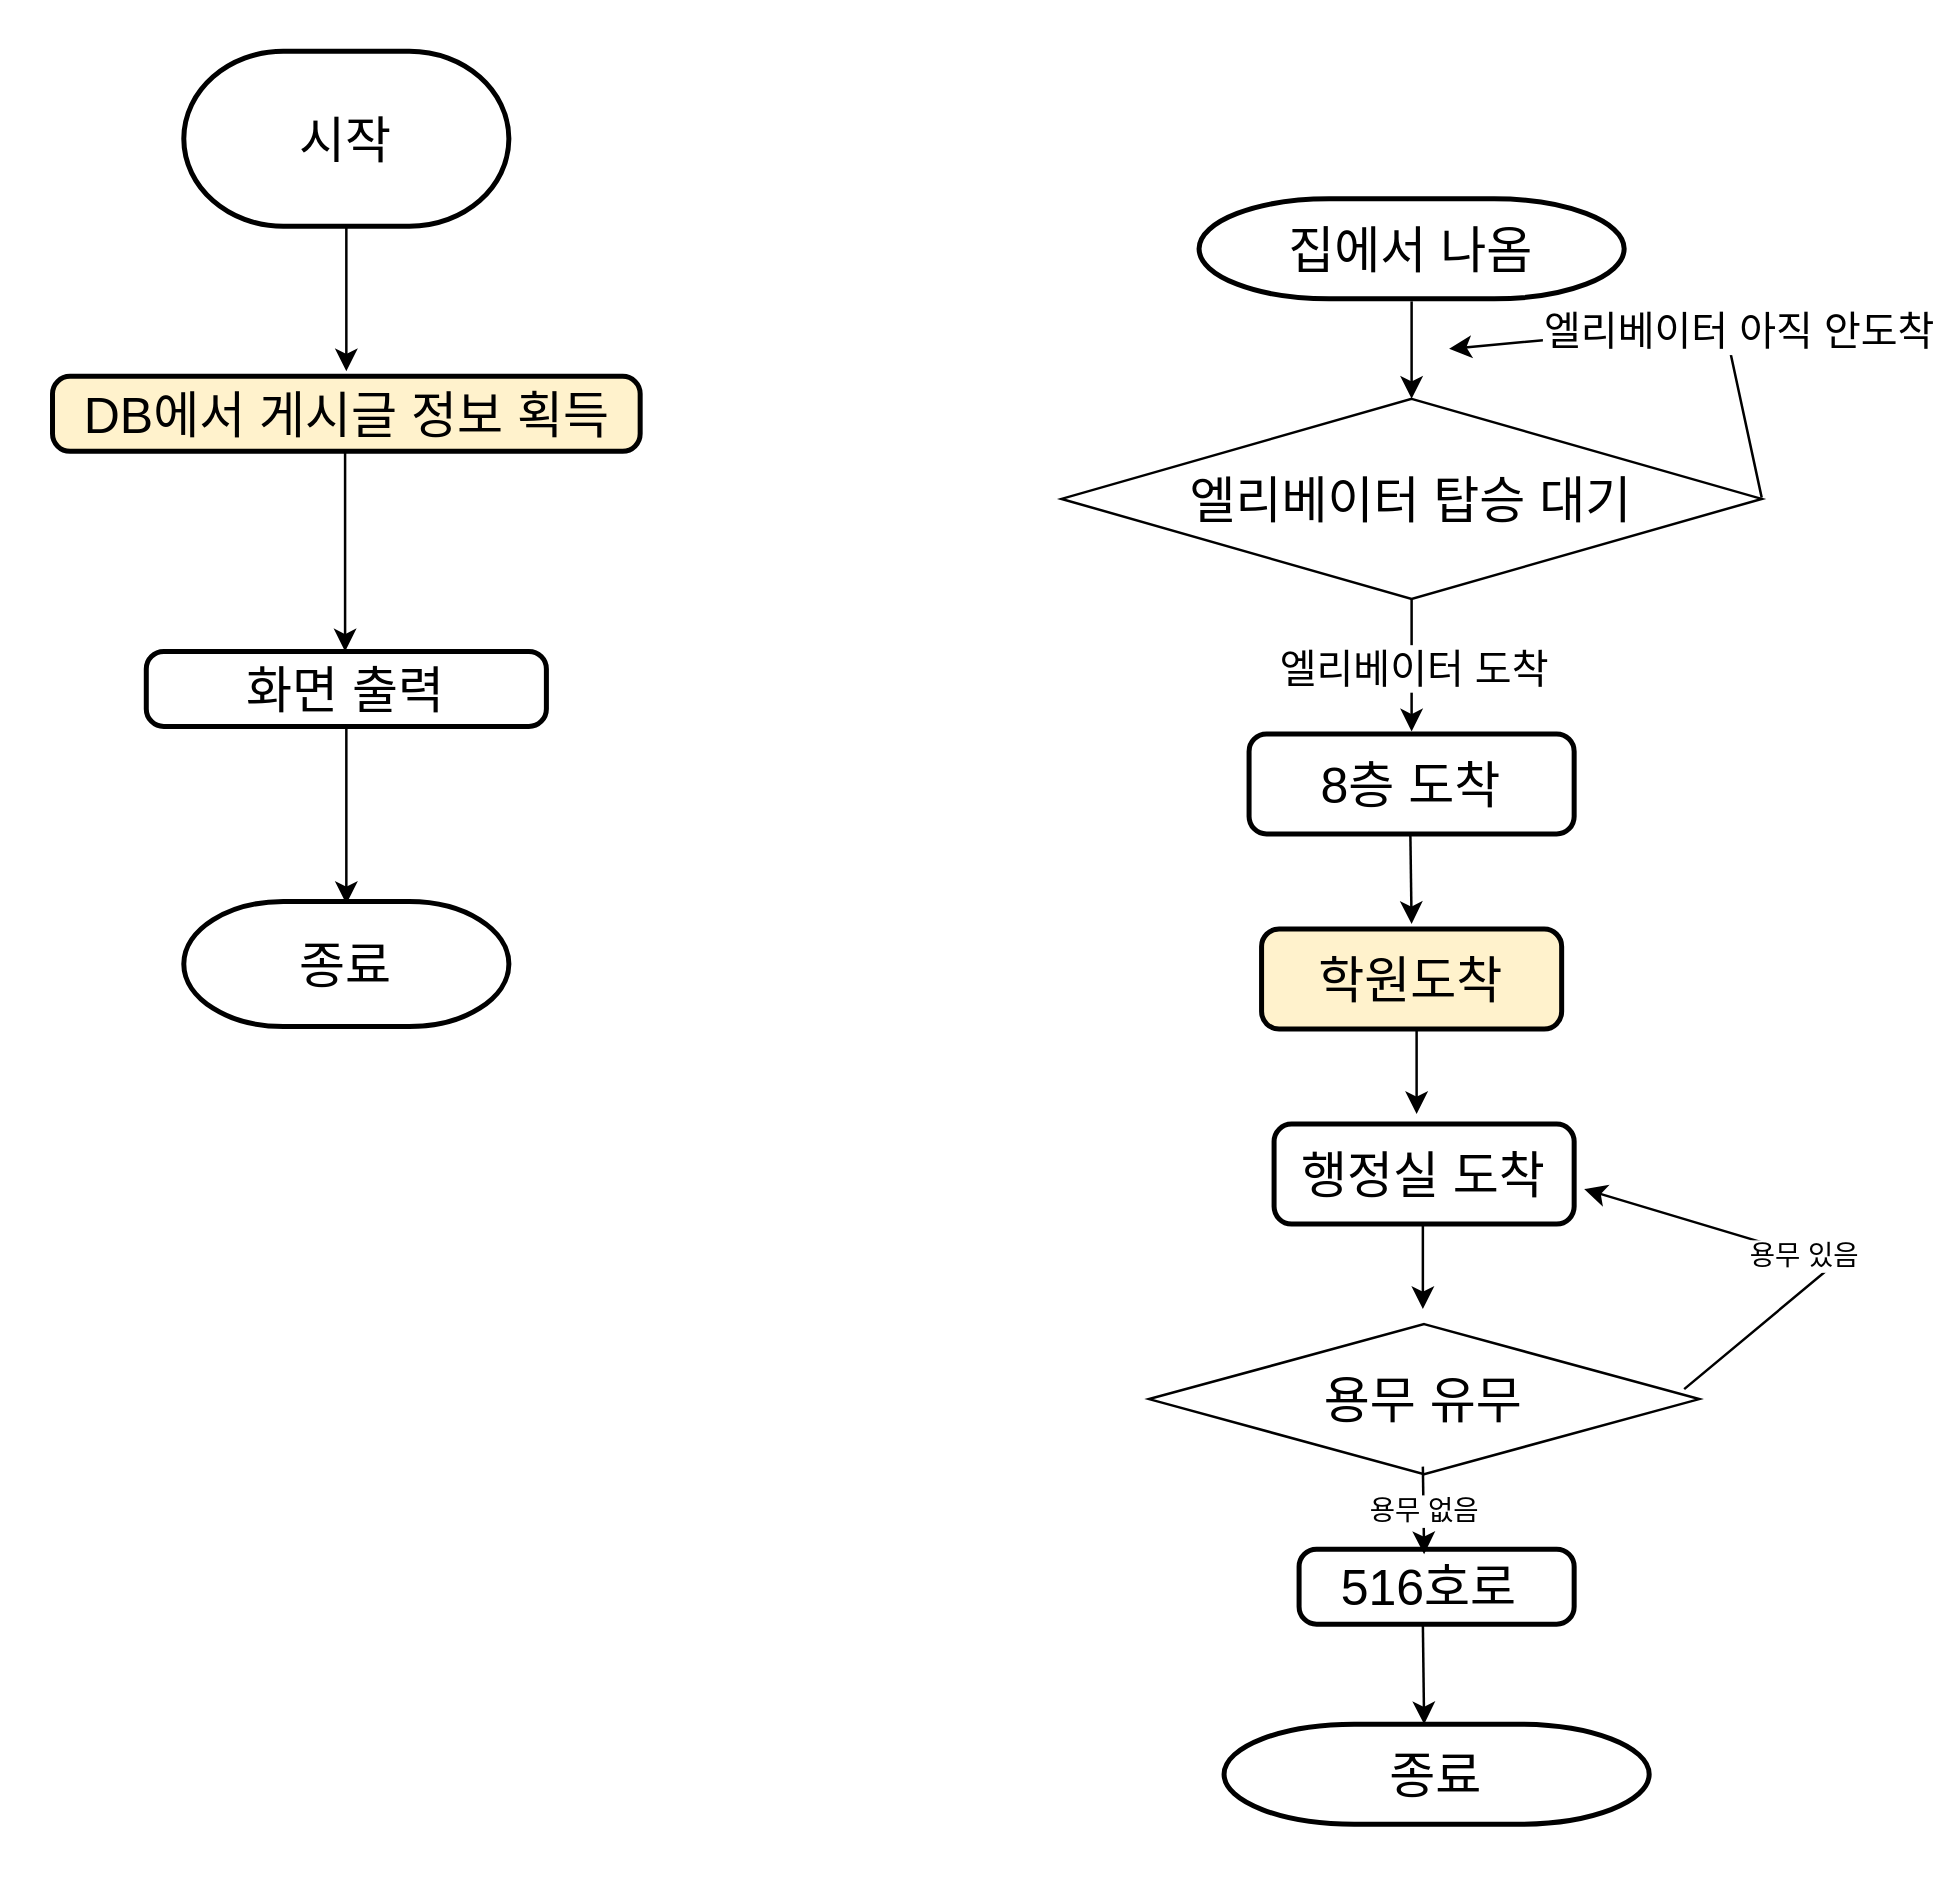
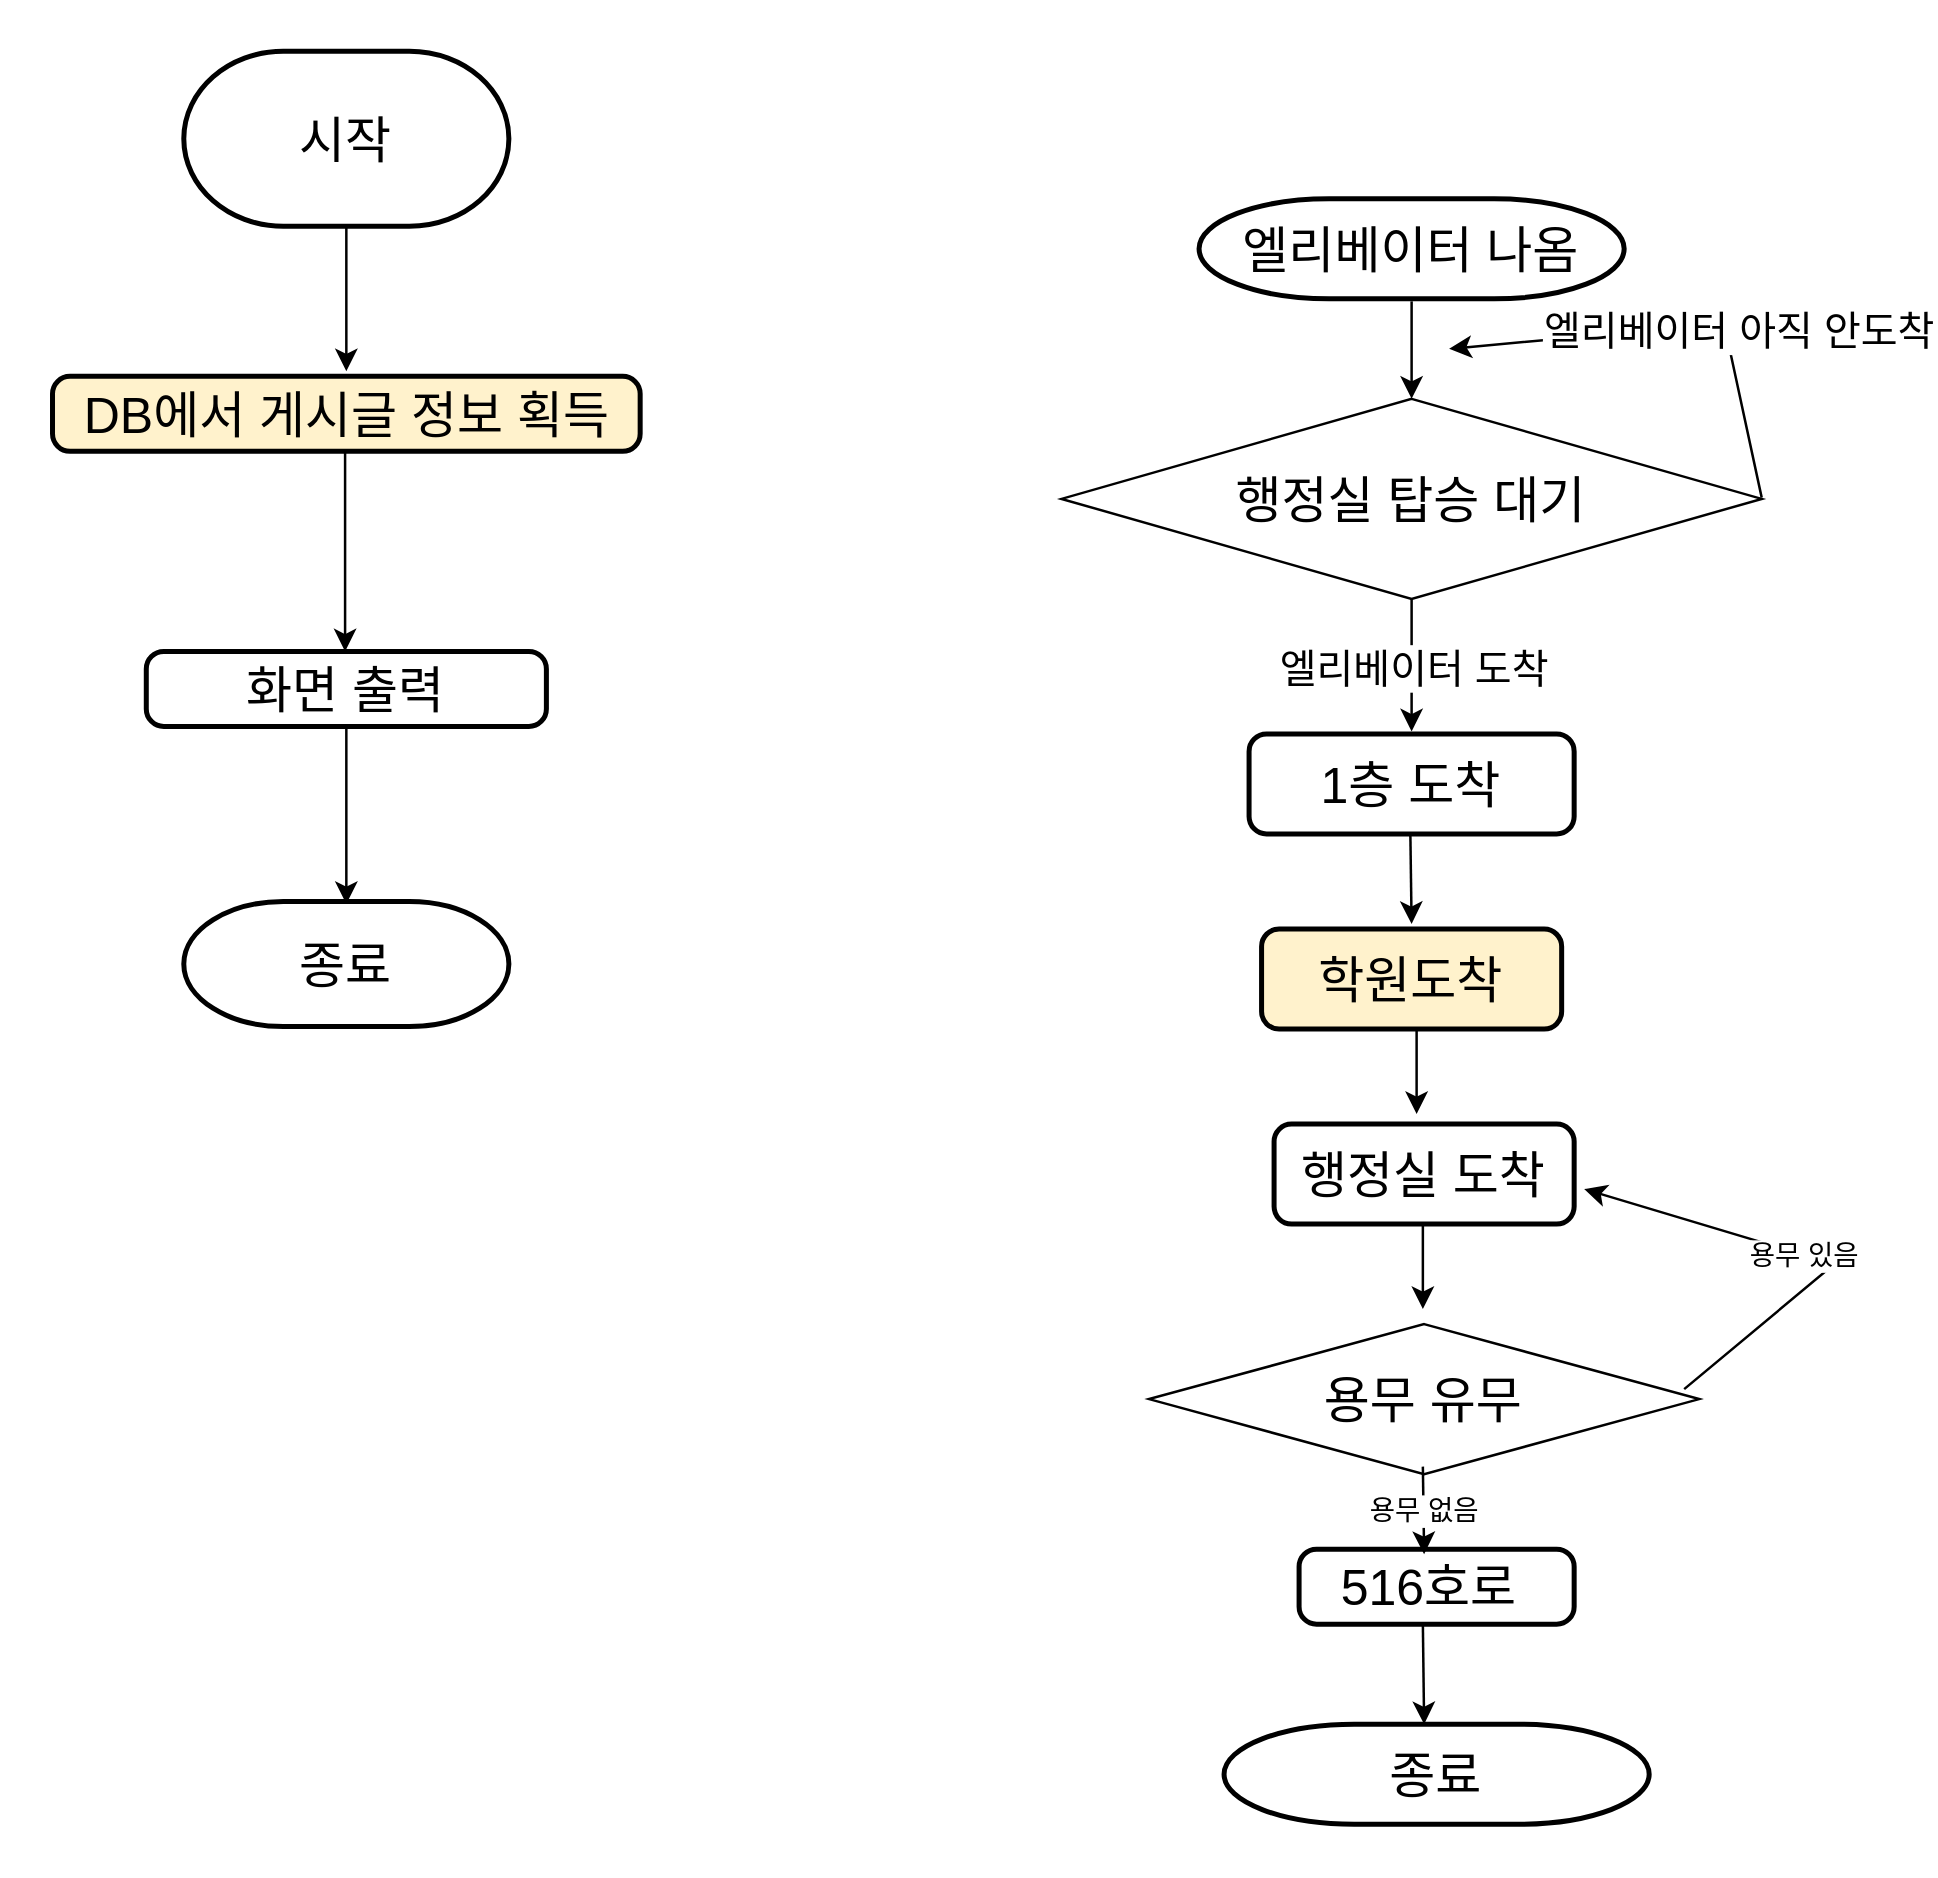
(1411, 249) -> (1411, 249)
(1411, 499) -> (1411, 499)
(1411, 784) -> (1411, 784)
